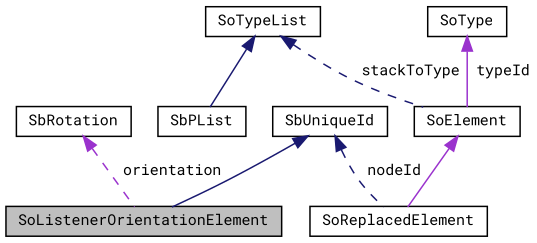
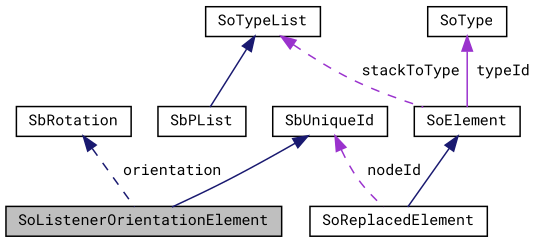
(356, 81) -> (356, 81)
(113, 178) -> (113, 178)
(428, 178) -> (428, 178)
(359, 181) -> (359, 181)
